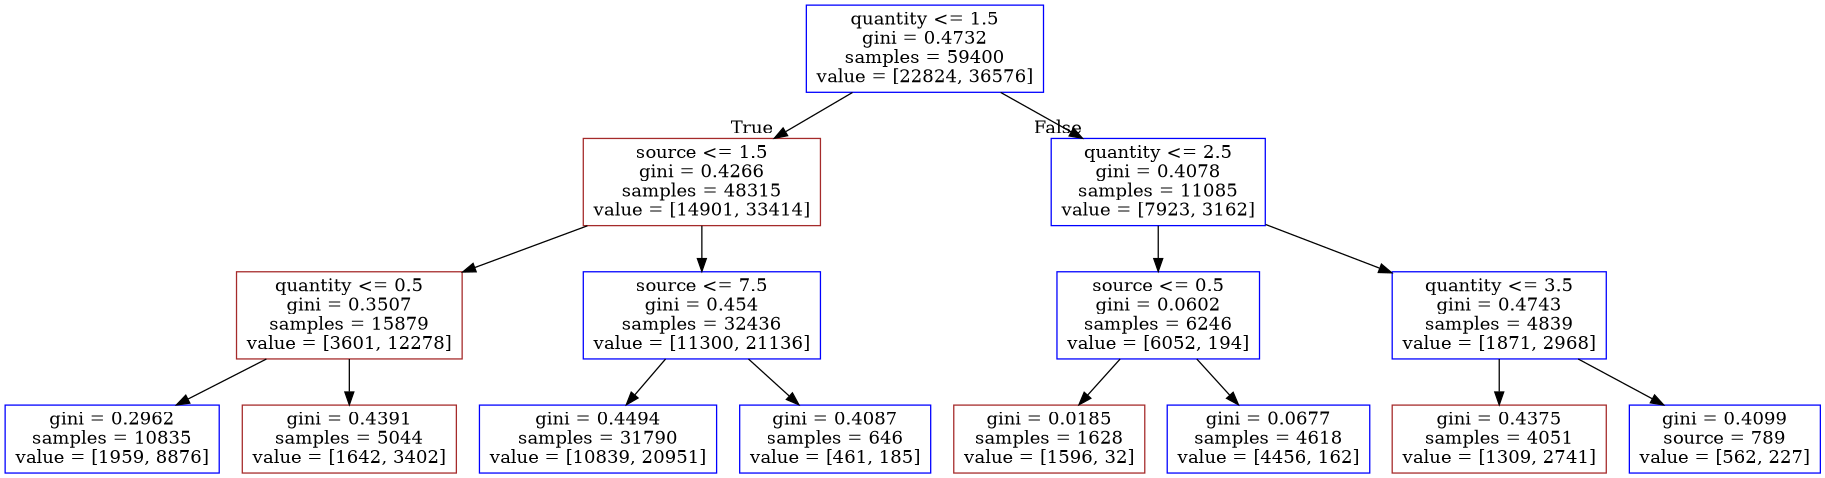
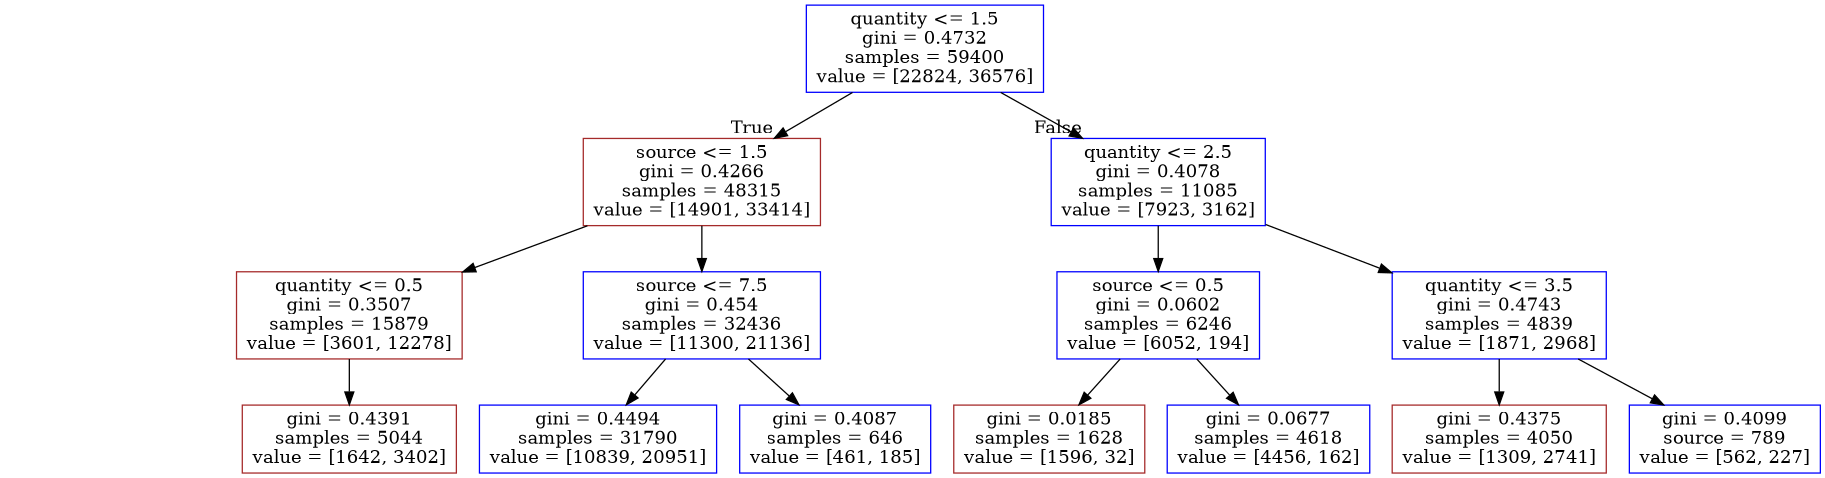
(112, 439) -> none
(1499, 439) -> (1499, 439)
